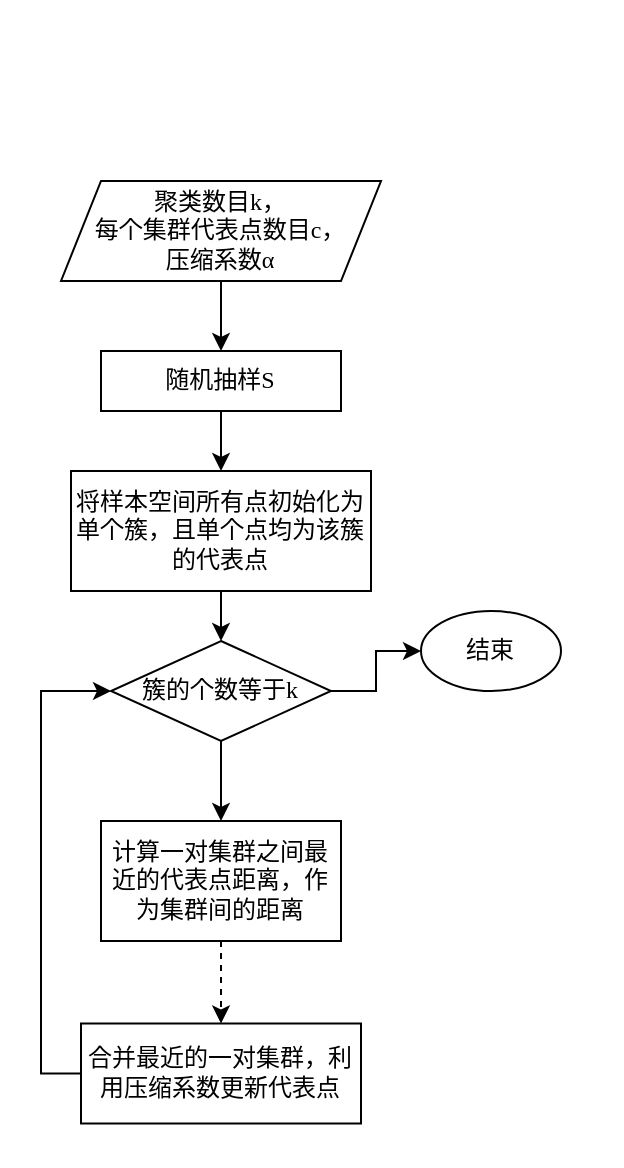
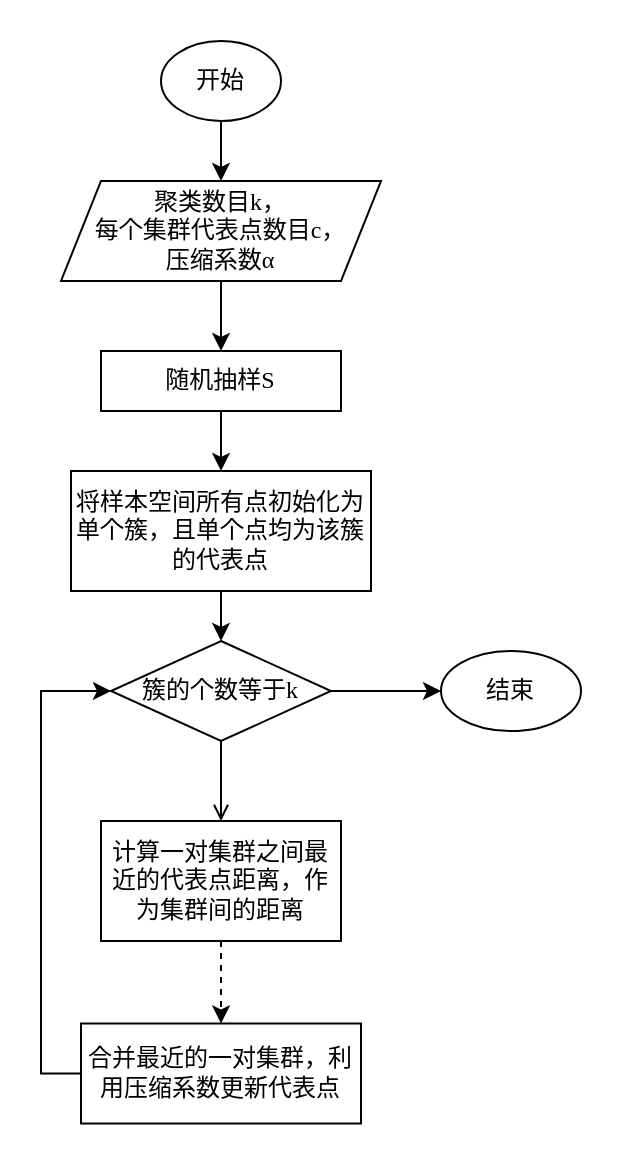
none -> (221, 81)
none -> (221, 158)
(491, 651) -> (511, 691)
(221, 806) -> (221, 808)
